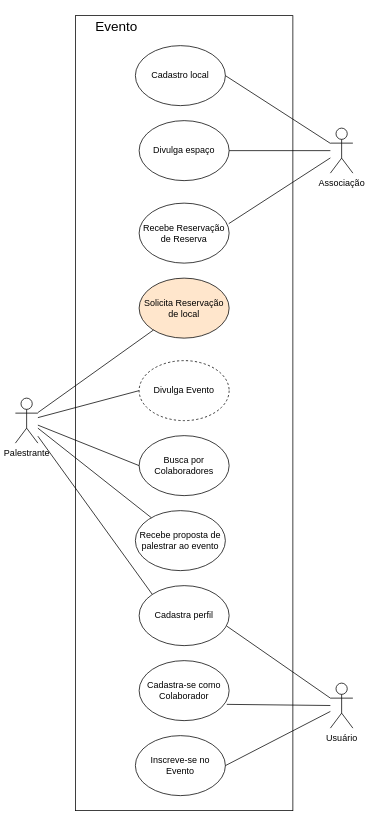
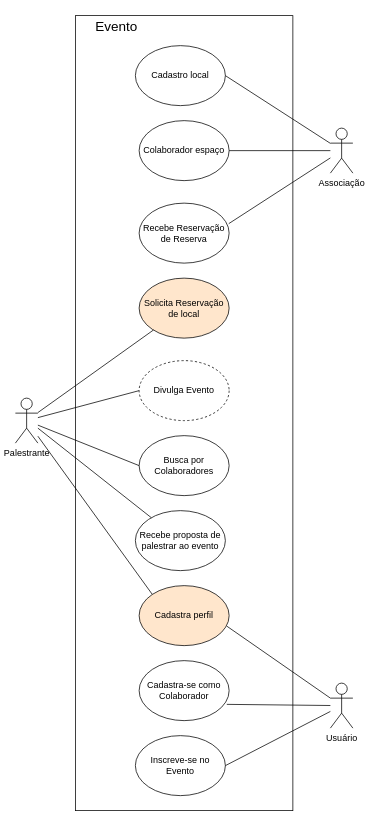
(184, 150) -> (184, 150)
(184, 615) -> (184, 615)
